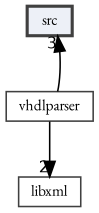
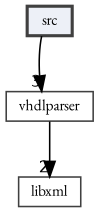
(60, 72) -> (39, 56)
